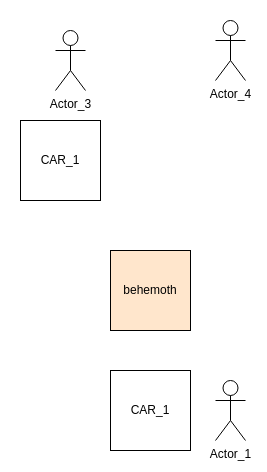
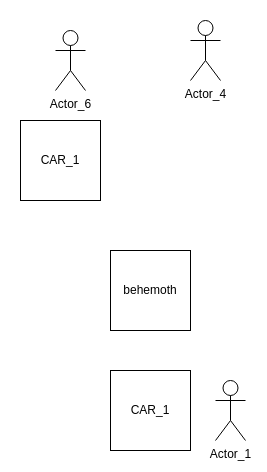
(231, 51) -> (206, 51)
(71, 105) -> (71, 105)
(151, 291) -> (151, 291)
